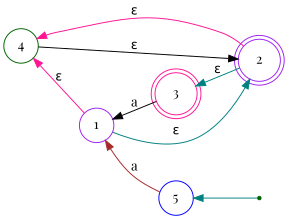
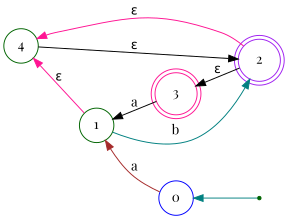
(222, 75) -> (222, 75)
(97, 125) -> (97, 125)
(176, 131) -> (176, 131)
(176, 198) -> (176, 198)
